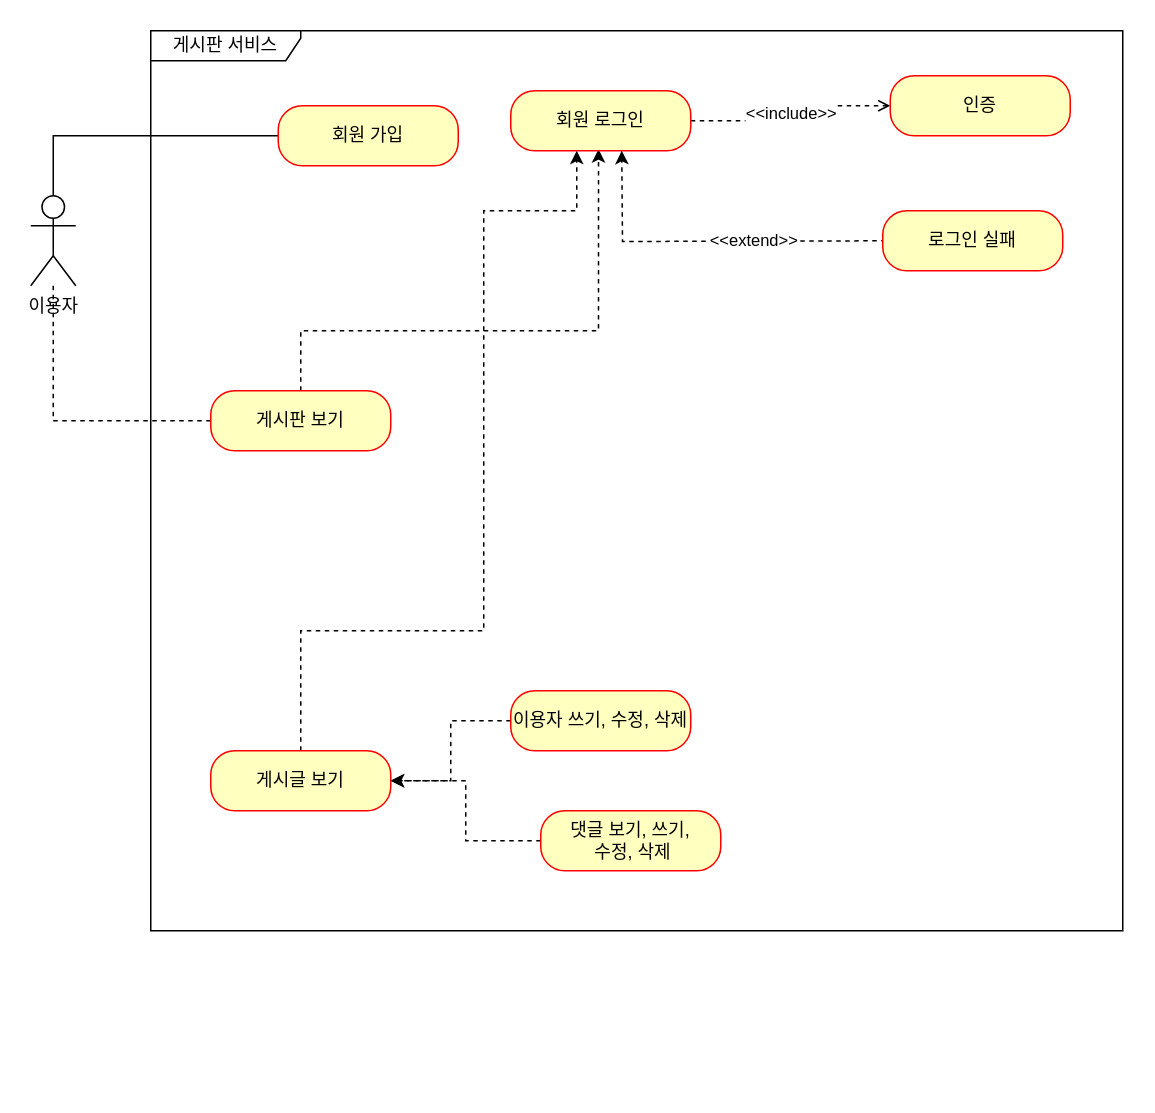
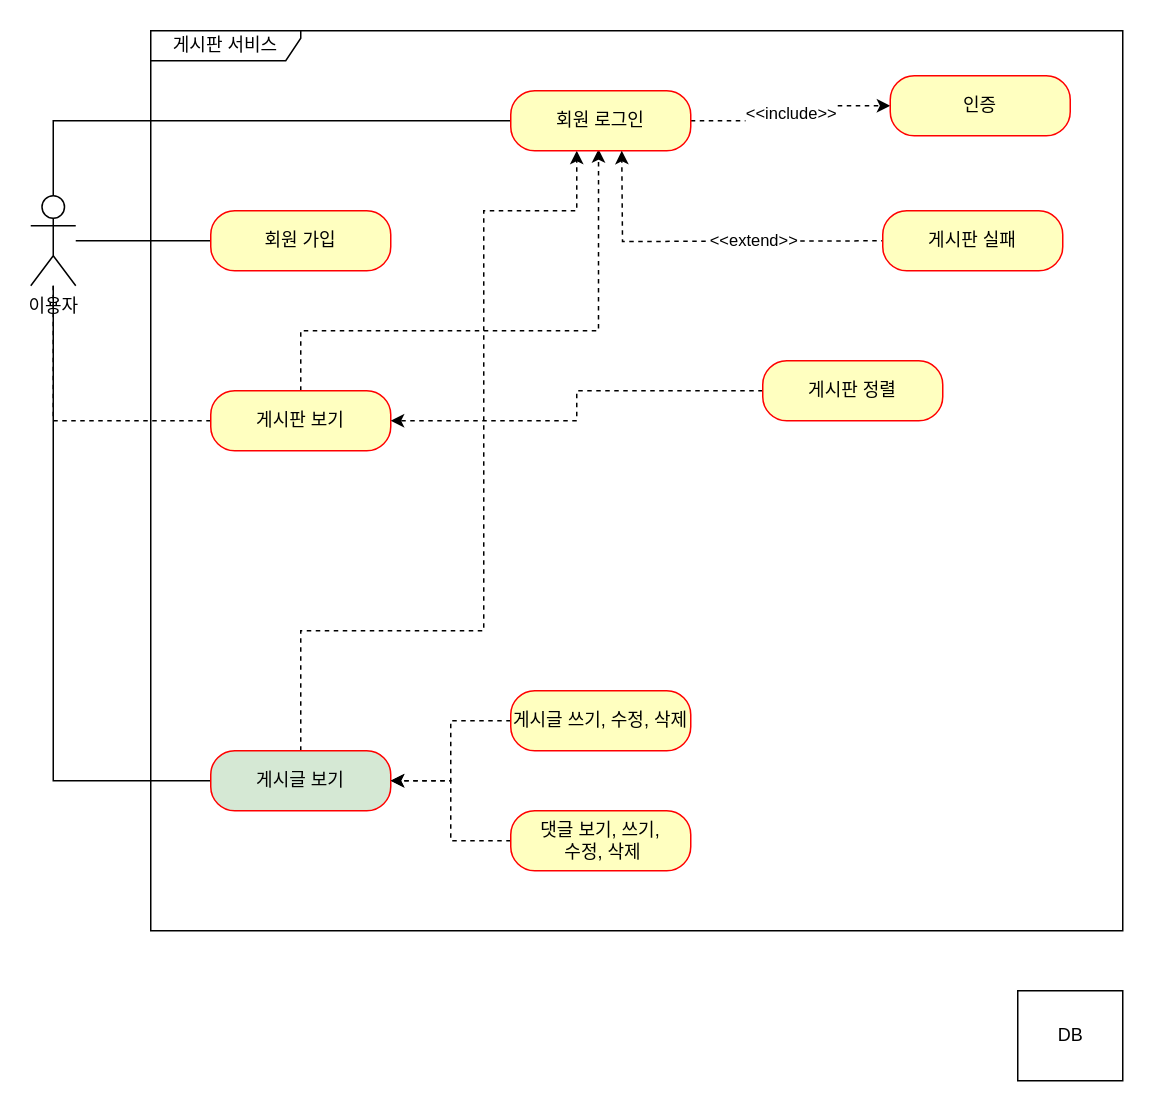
(881, 106) -> (879, 106)
none -> (276, 121)
(368, 136) -> (301, 241)
(973, 241) -> (973, 241)
none -> (853, 391)
none -> (577, 401)
none -> (53, 680)
(601, 721) -> (601, 721)
(301, 781) -> (301, 781)
(631, 841) -> (601, 841)
none -> (1070, 1036)
